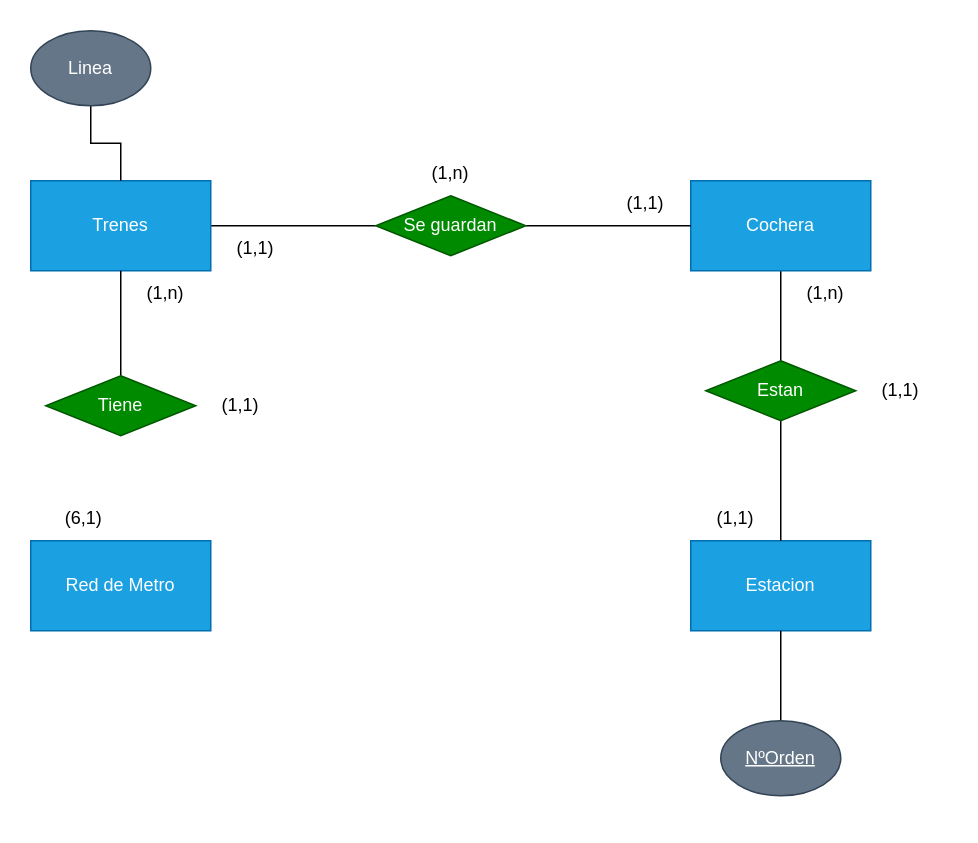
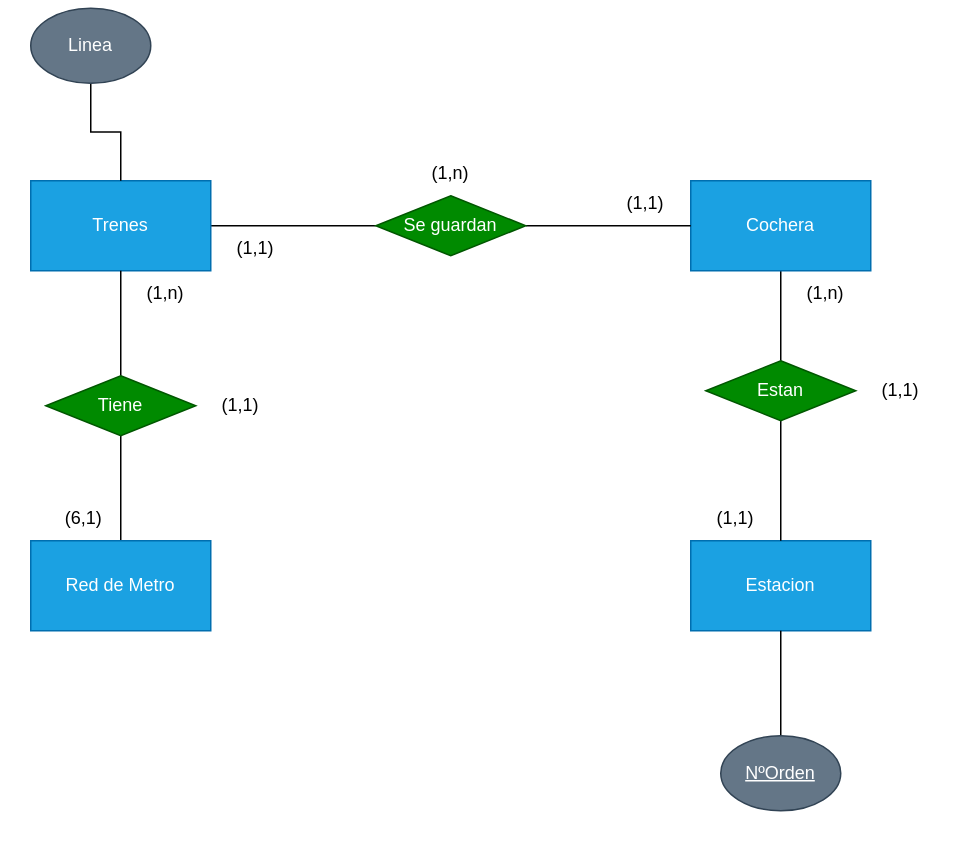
(91, 68) -> (91, 46)
none -> (121, 489)
(781, 758) -> (781, 773)
